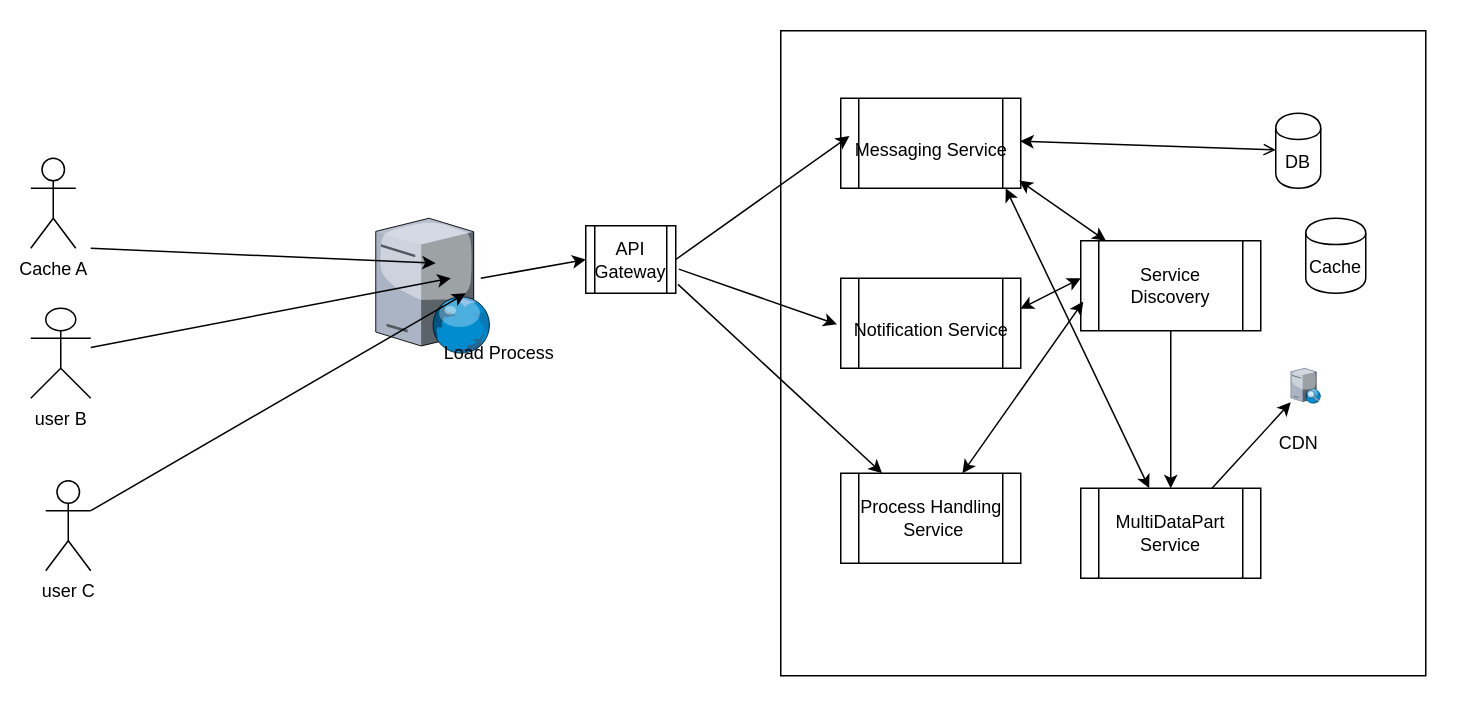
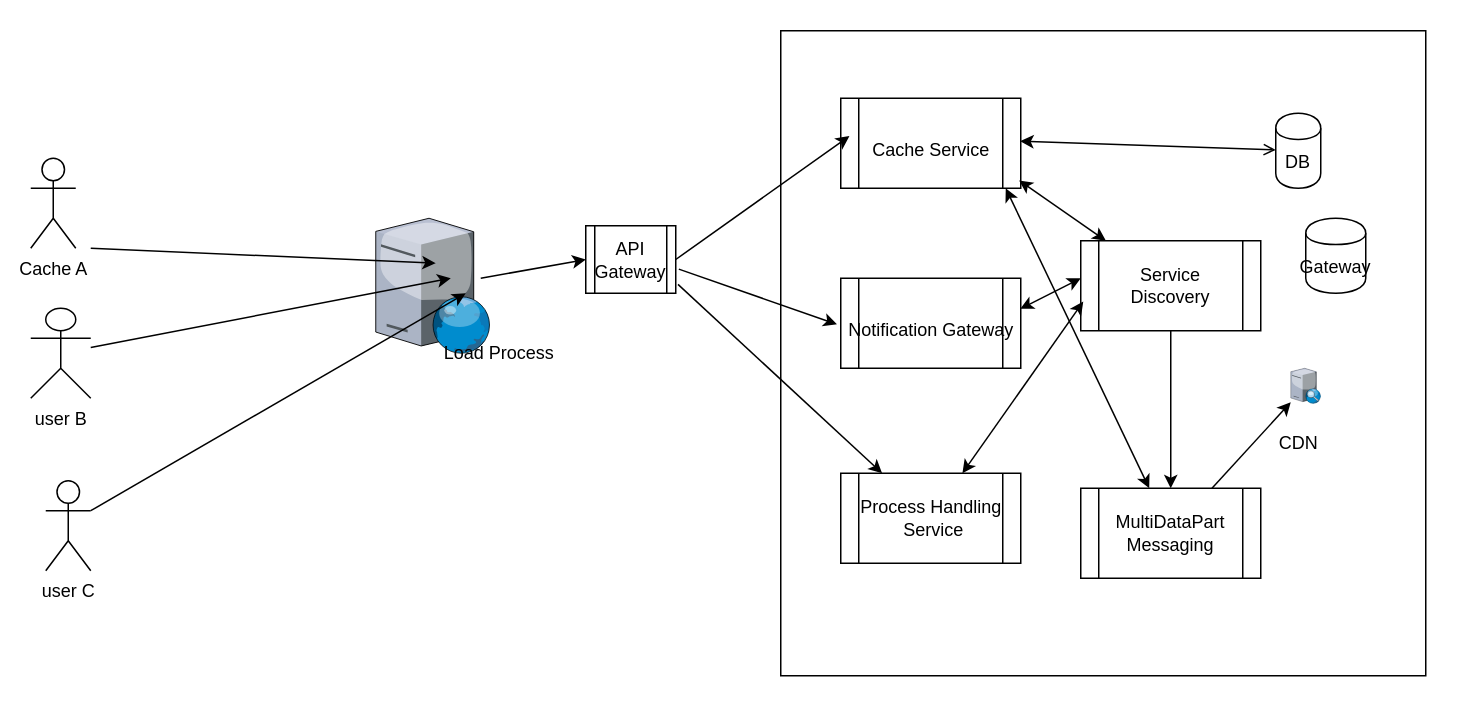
(932, 151) -> (932, 151)
(1336, 268) -> (1336, 268)
(932, 331) -> (932, 331)
(1171, 533) -> (1171, 533)
